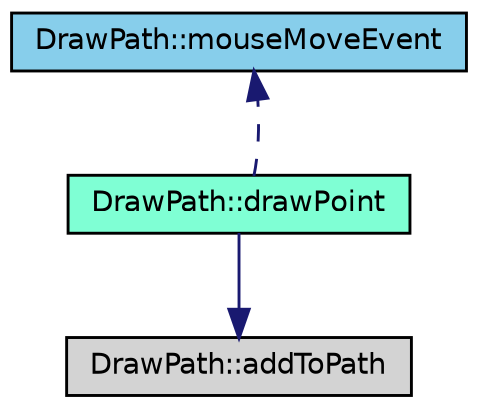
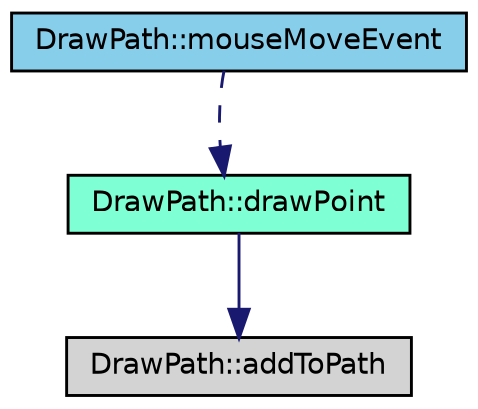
(258, 138) -> (220, 109)
